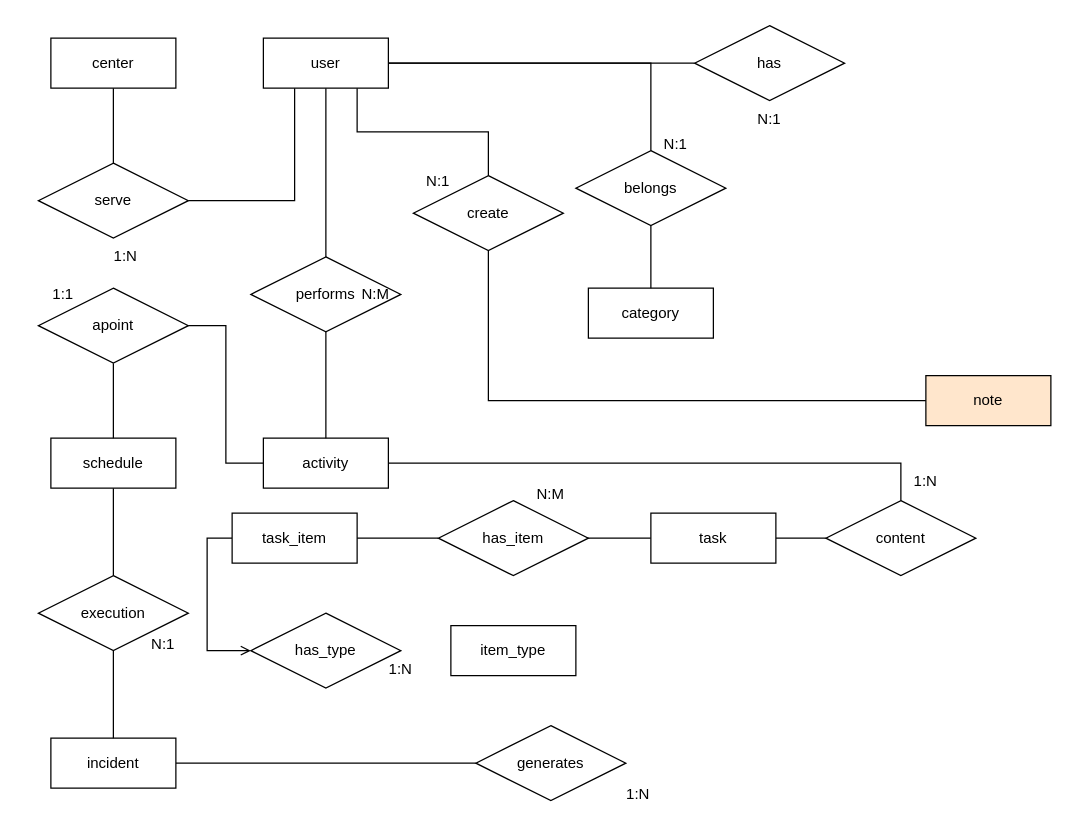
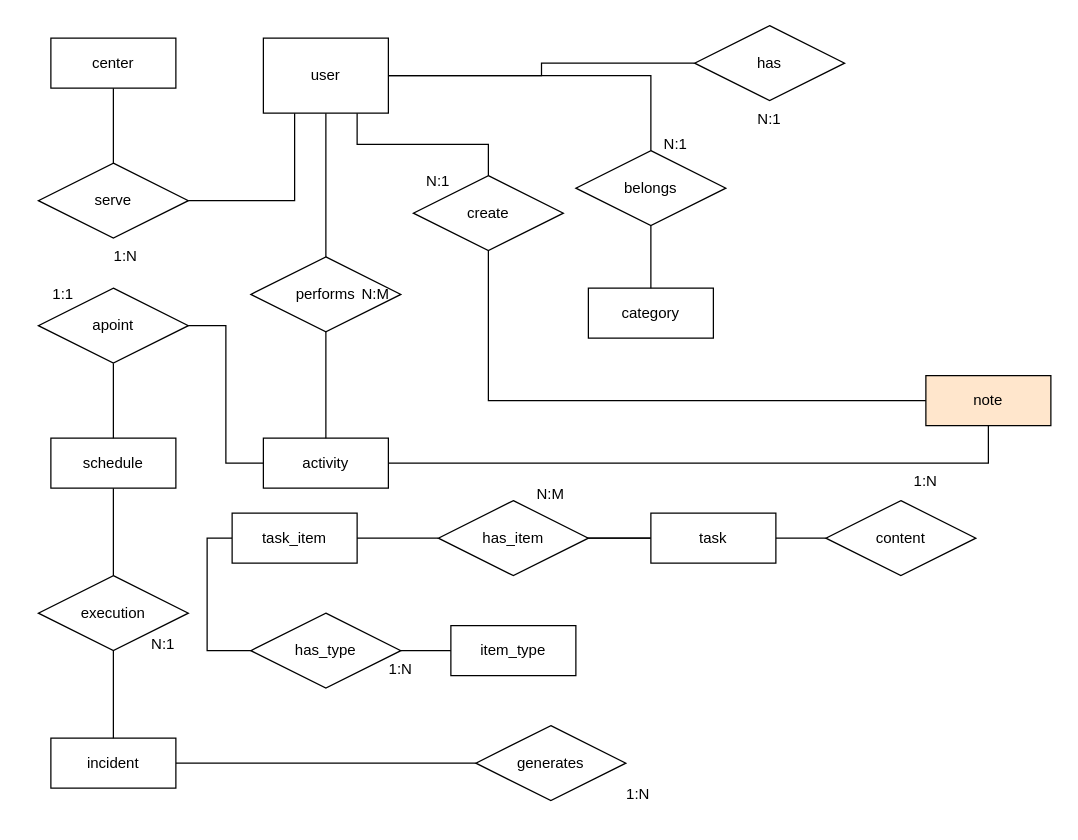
(326, 63) -> (326, 76)
(901, 480) -> (961, 463)
none -> (651, 538)
(244, 651) -> (245, 651)
none -> (426, 651)
